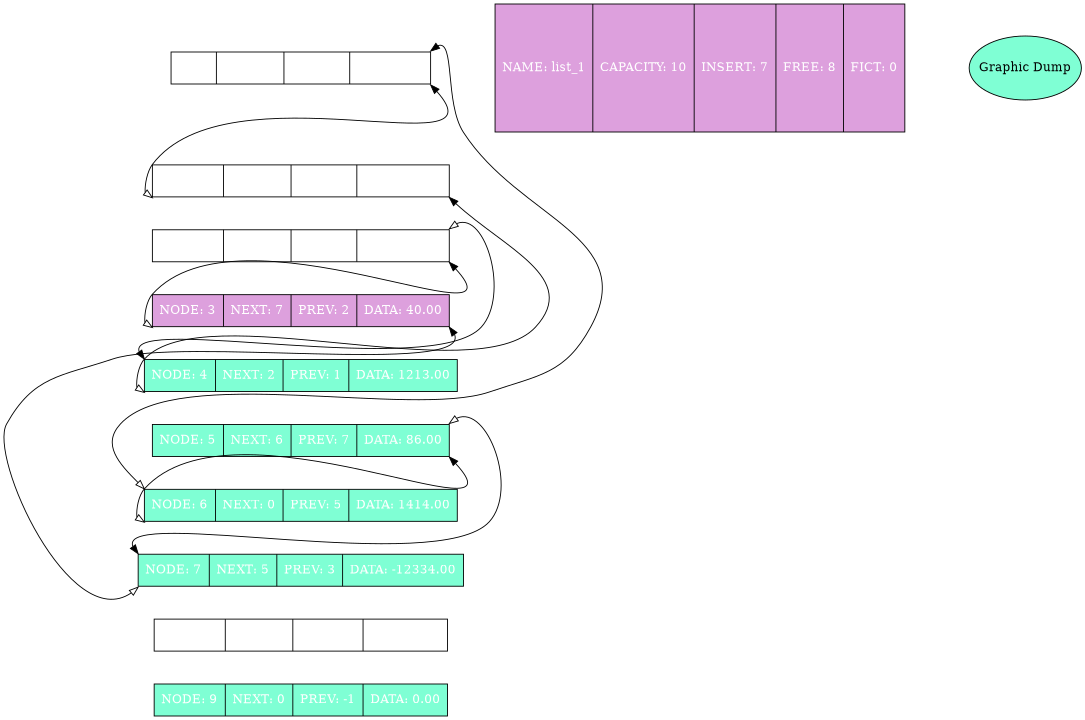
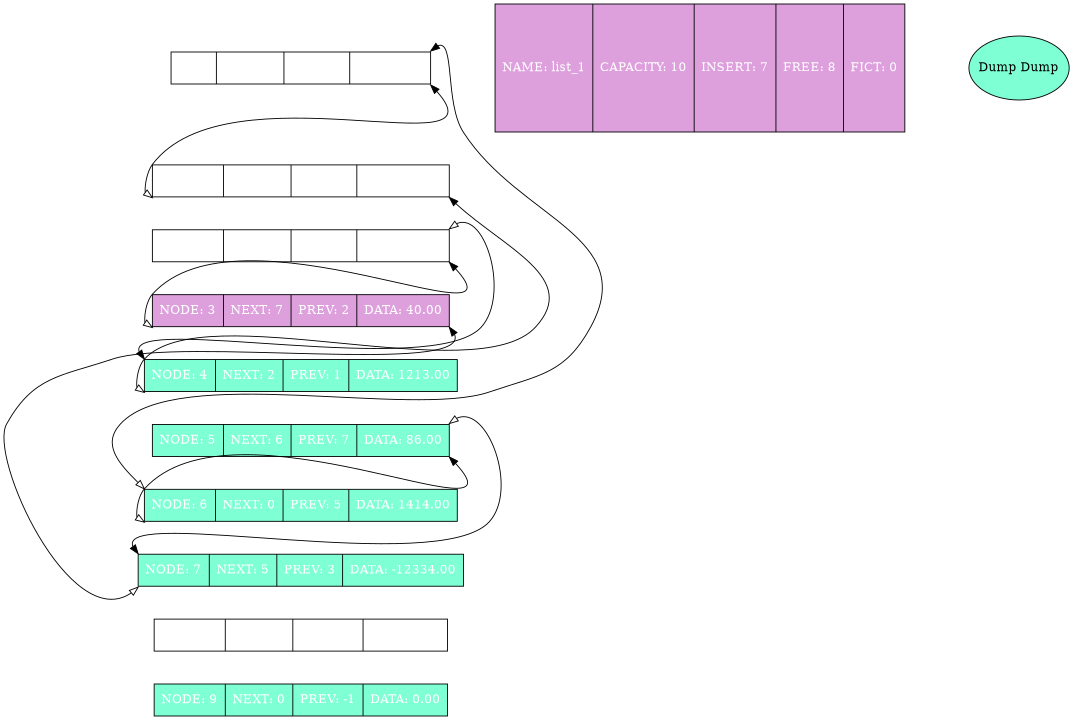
(1025, 68) -> (1019, 68)
